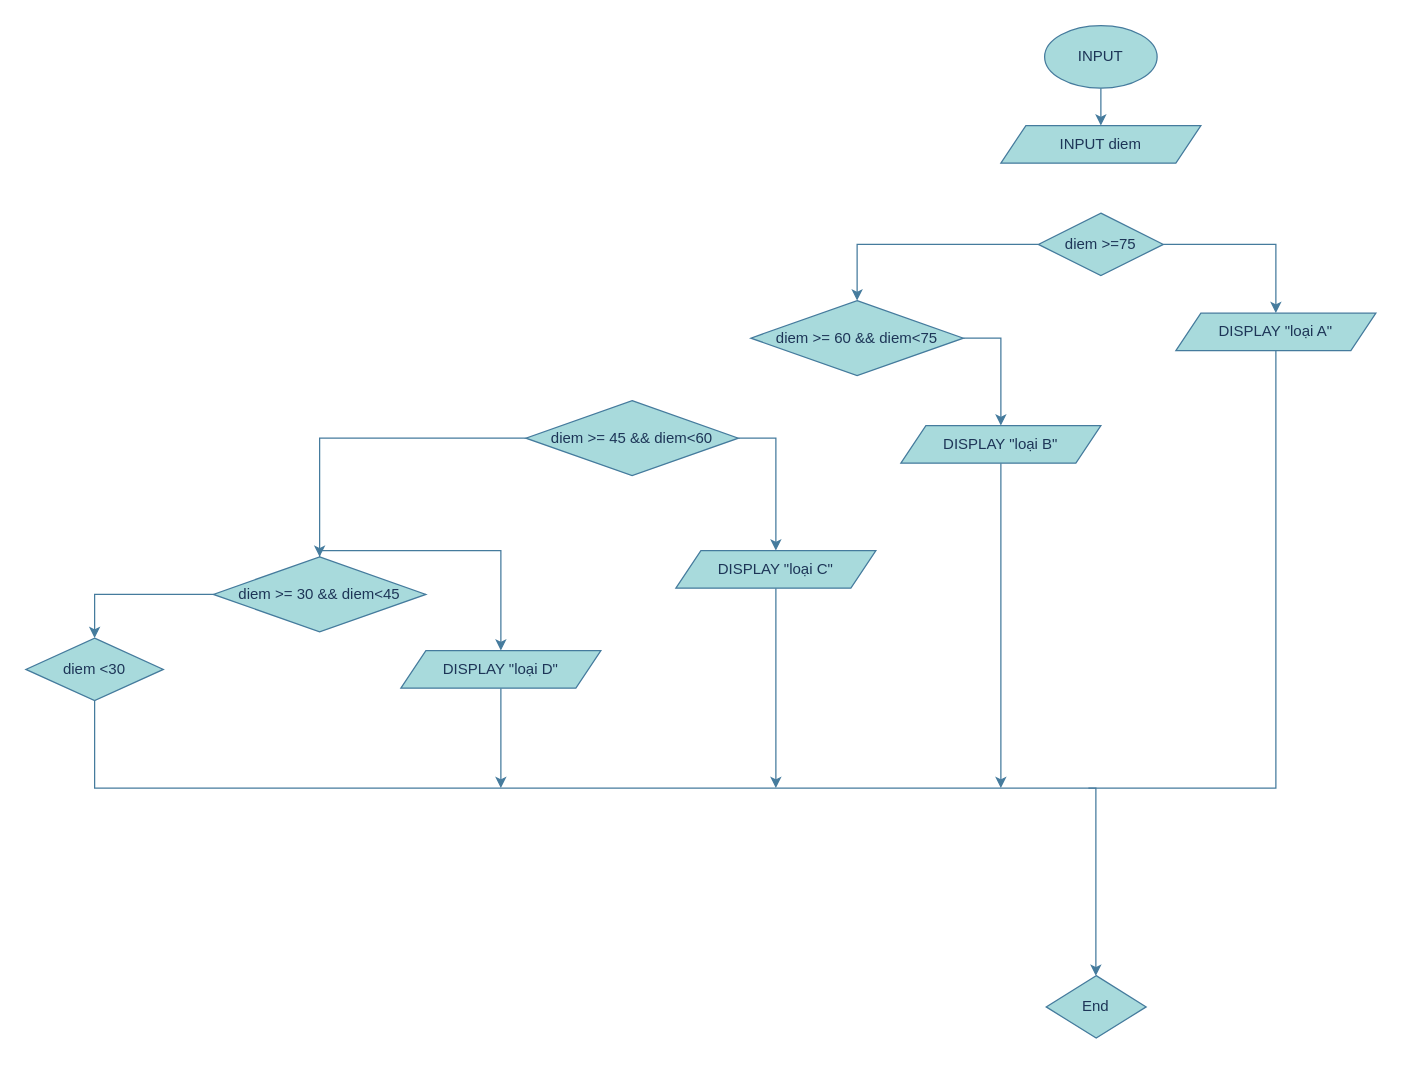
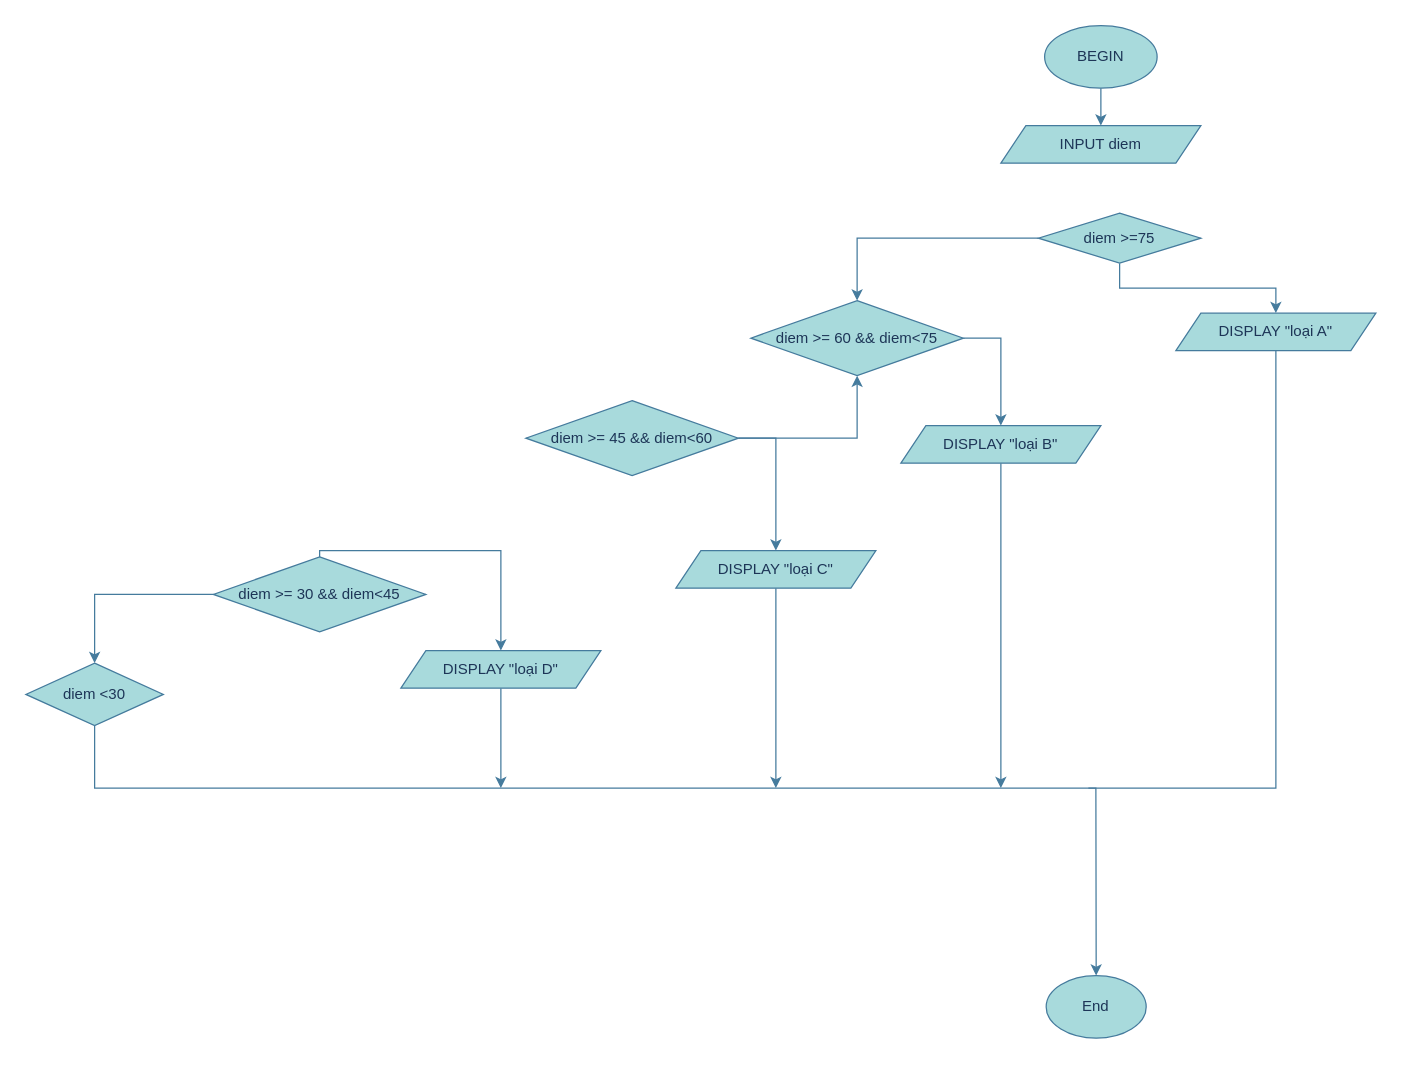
(1101, 57) -> (1101, 57)
(1101, 244) -> (1119, 238)
(368, 438) -> (845, 438)
(94, 669) -> (94, 694)
(1096, 1007) -> (1096, 1007)
